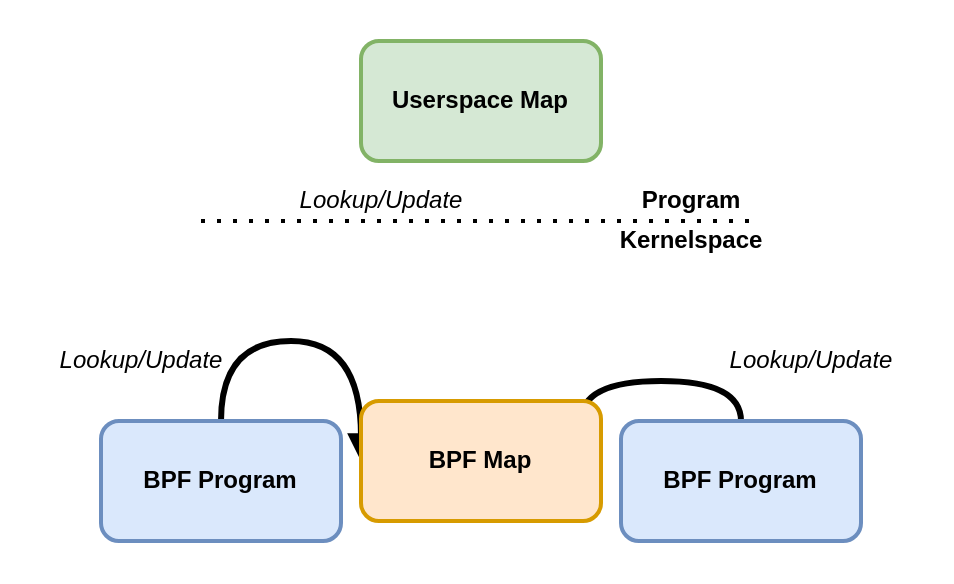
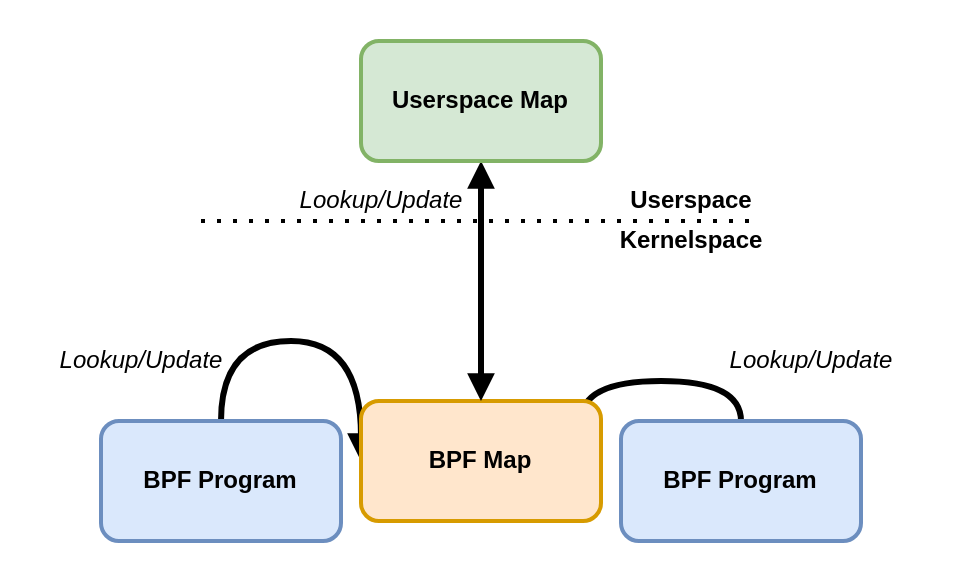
(692, 201) -> (692, 201)
none -> (481, 282)
